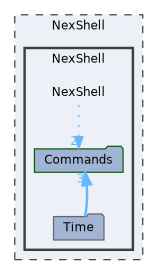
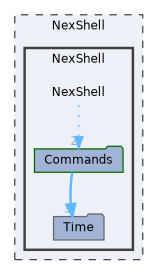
(87, 201) -> (71, 188)
